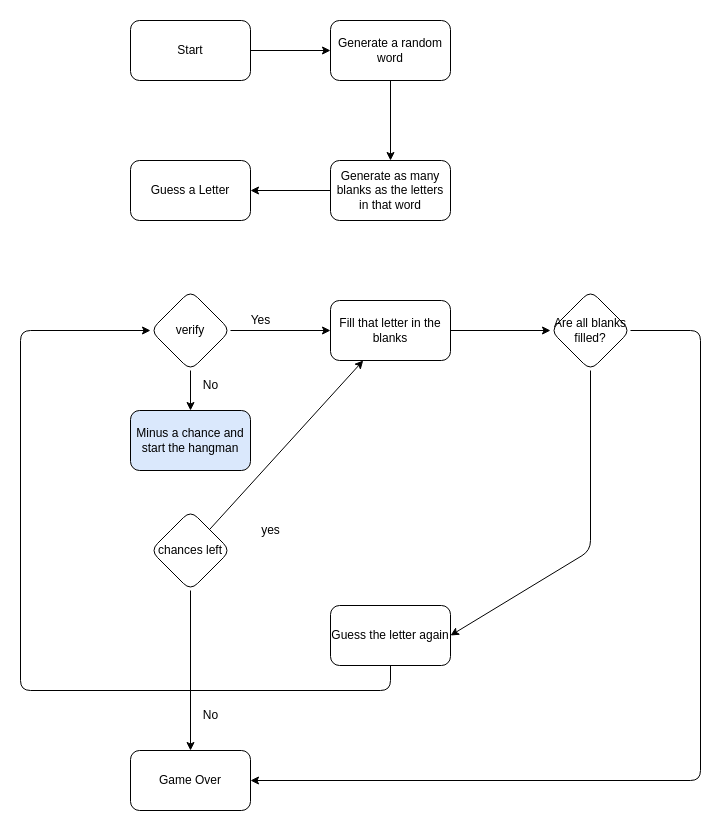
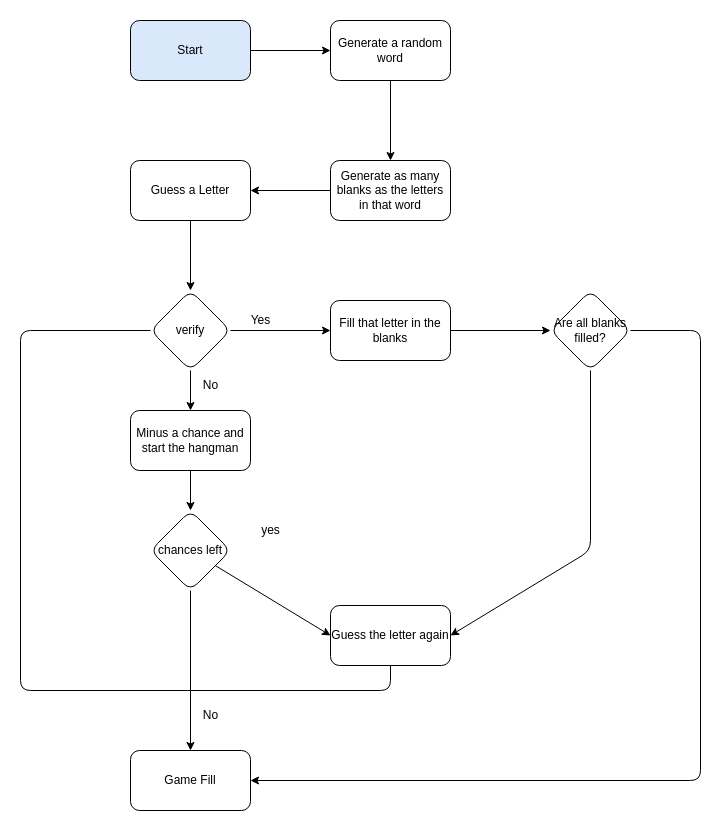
(191, 51) -> (191, 51)
none -> (191, 252)
(142, 331) -> (145, 331)
(191, 441) -> (191, 441)
(284, 447) -> (270, 599)
none -> (191, 487)
(191, 781) -> (191, 781)
